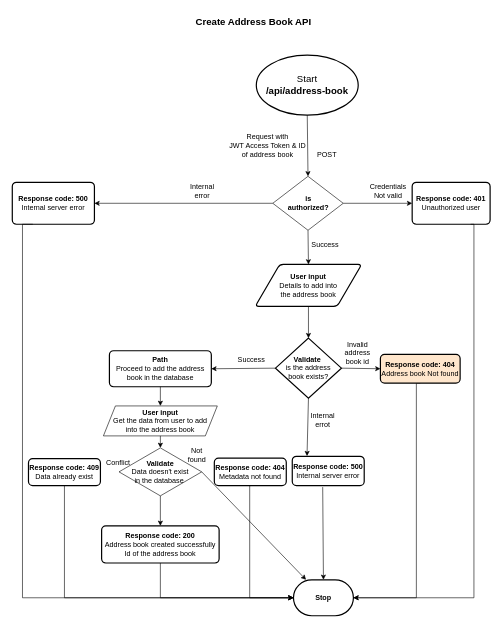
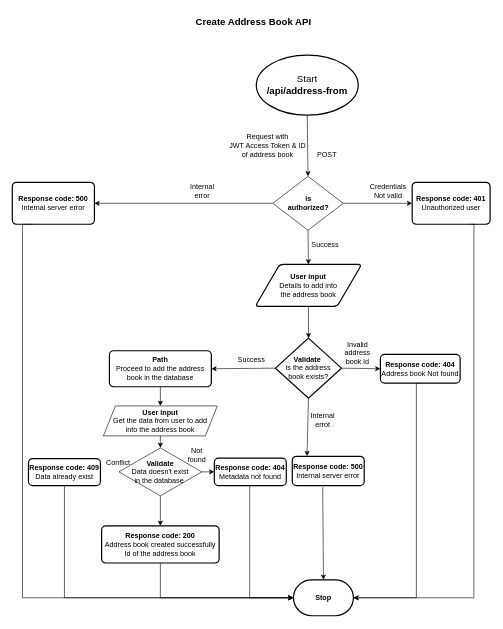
(308, 85) -> (308, 85)
(421, 369) -> (421, 369)
(226, 497) -> (208, 472)
